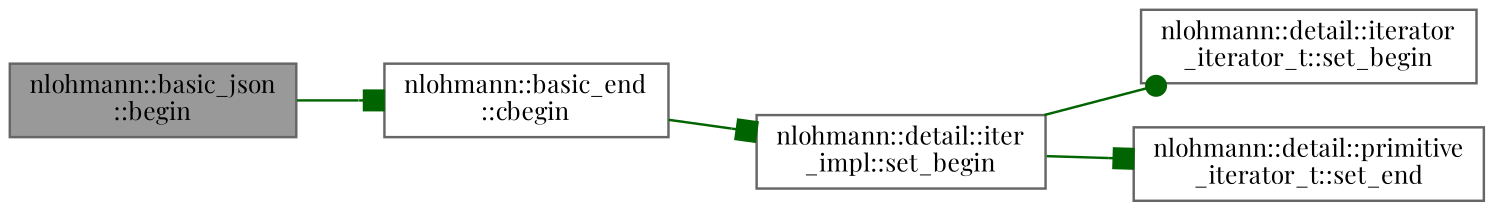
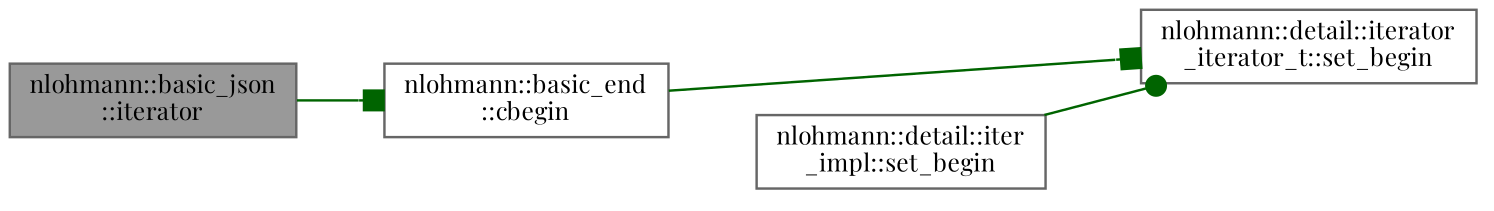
(153, 100) -> (153, 100)
(700, 124) -> (892, 75)
(1309, 164) -> none
